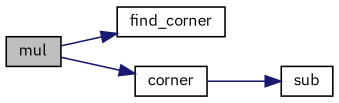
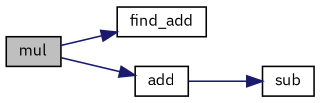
(171, 22) -> (162, 22)
(171, 81) -> (162, 81)
